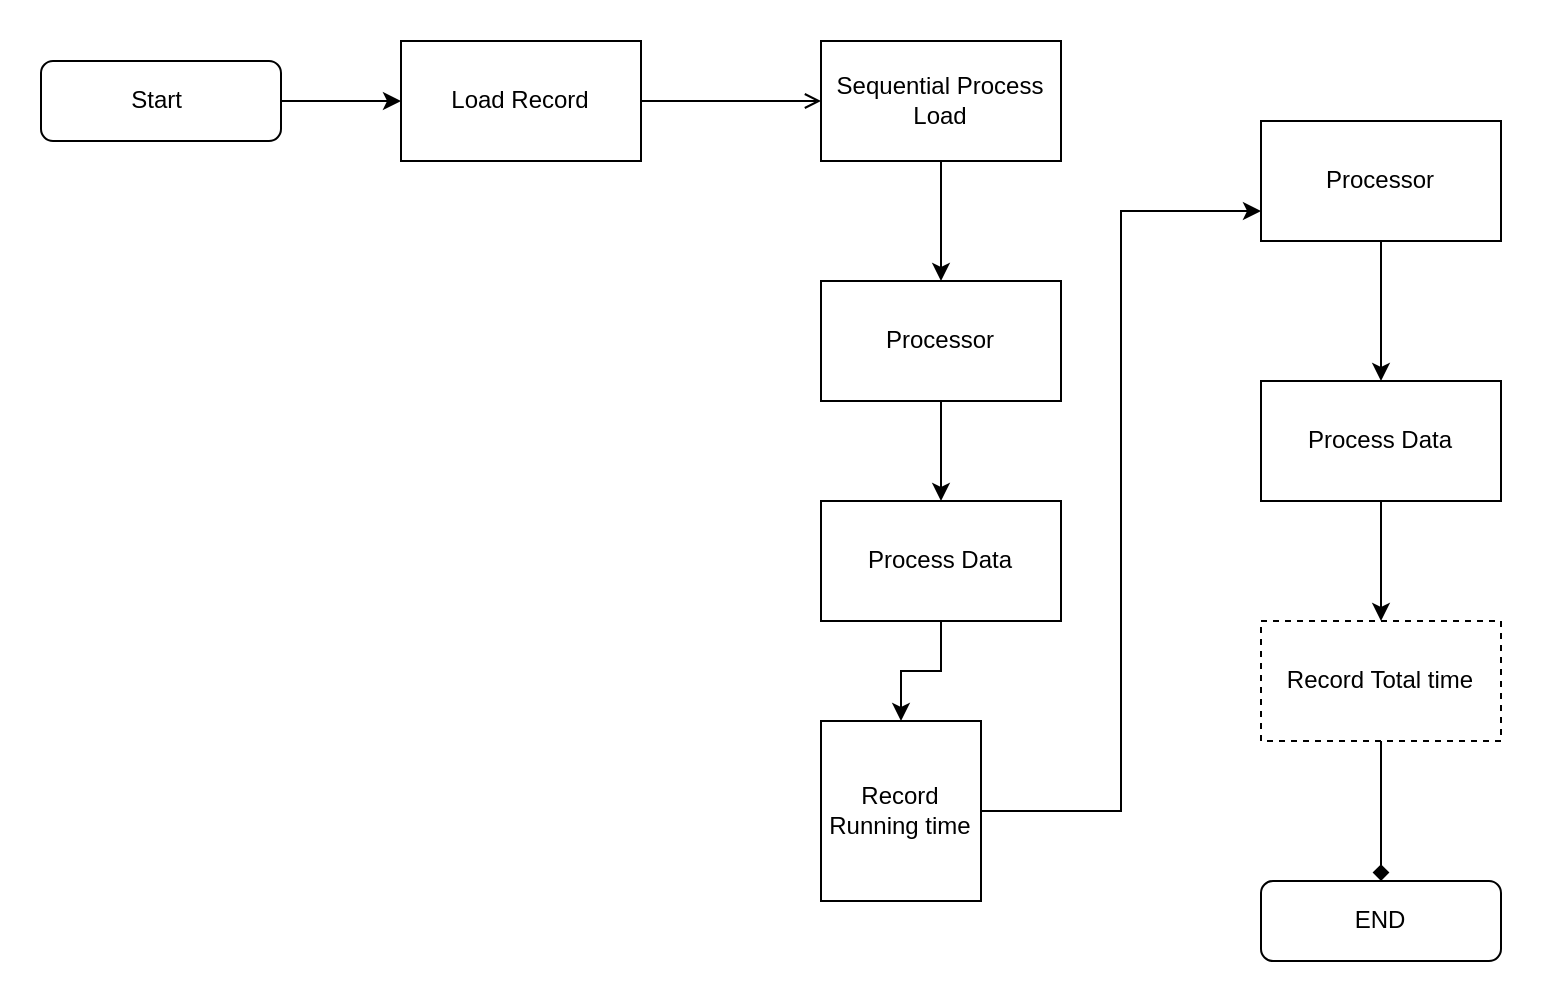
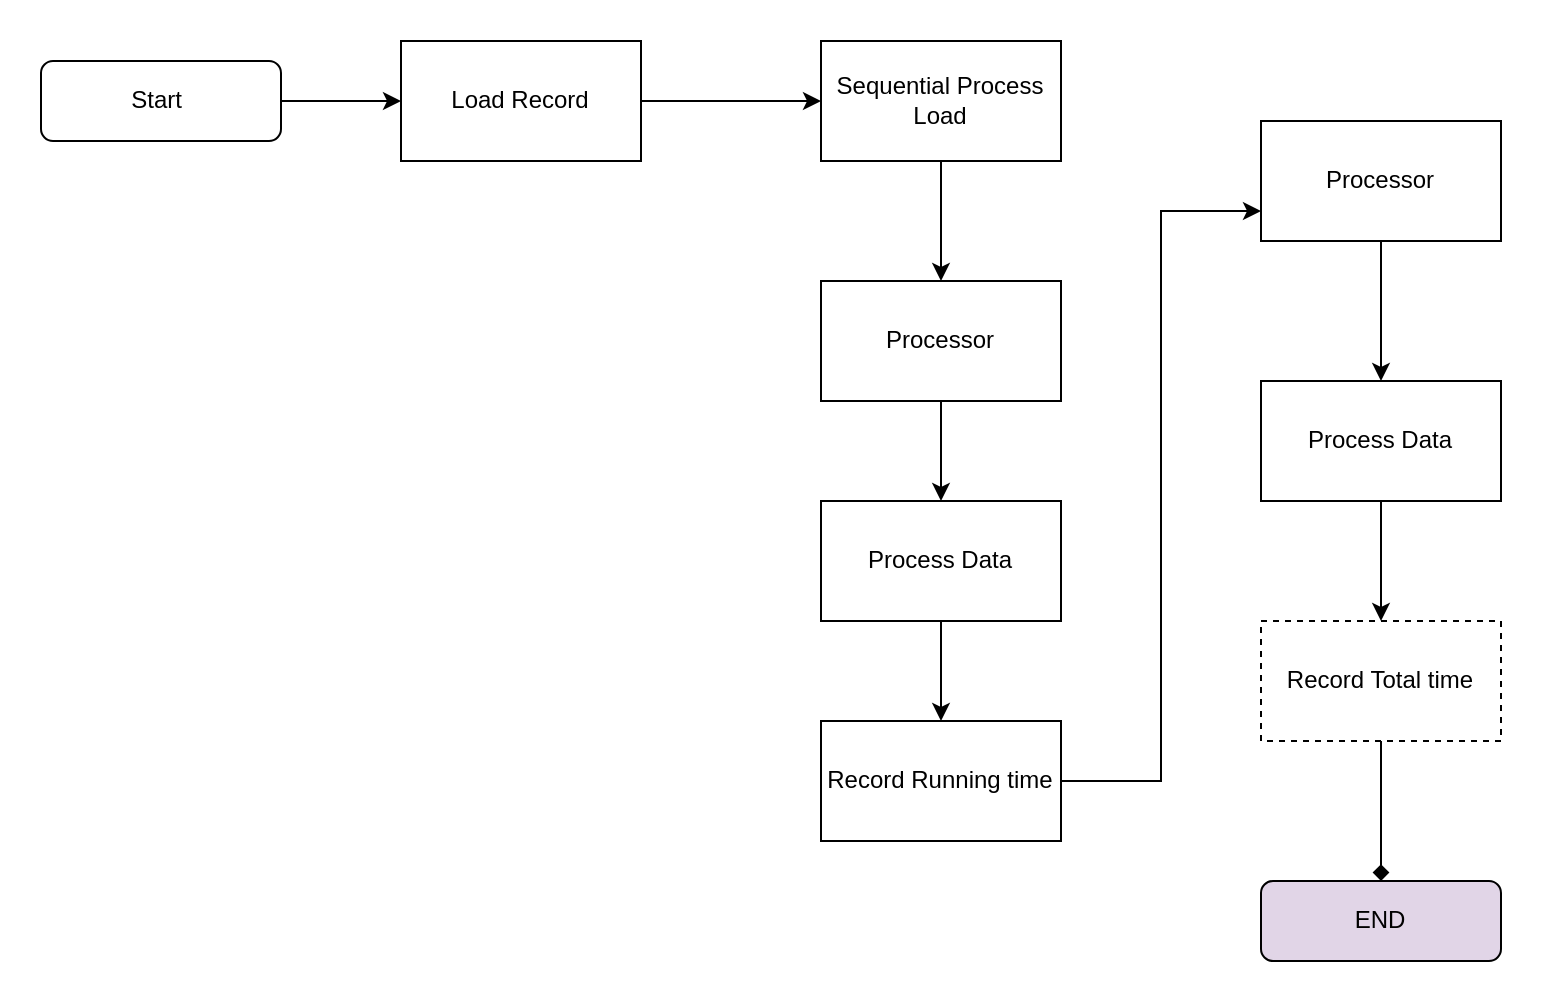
(808, 101) -> (806, 101)
(901, 811) -> (941, 781)
(1381, 921) -> (1381, 921)
